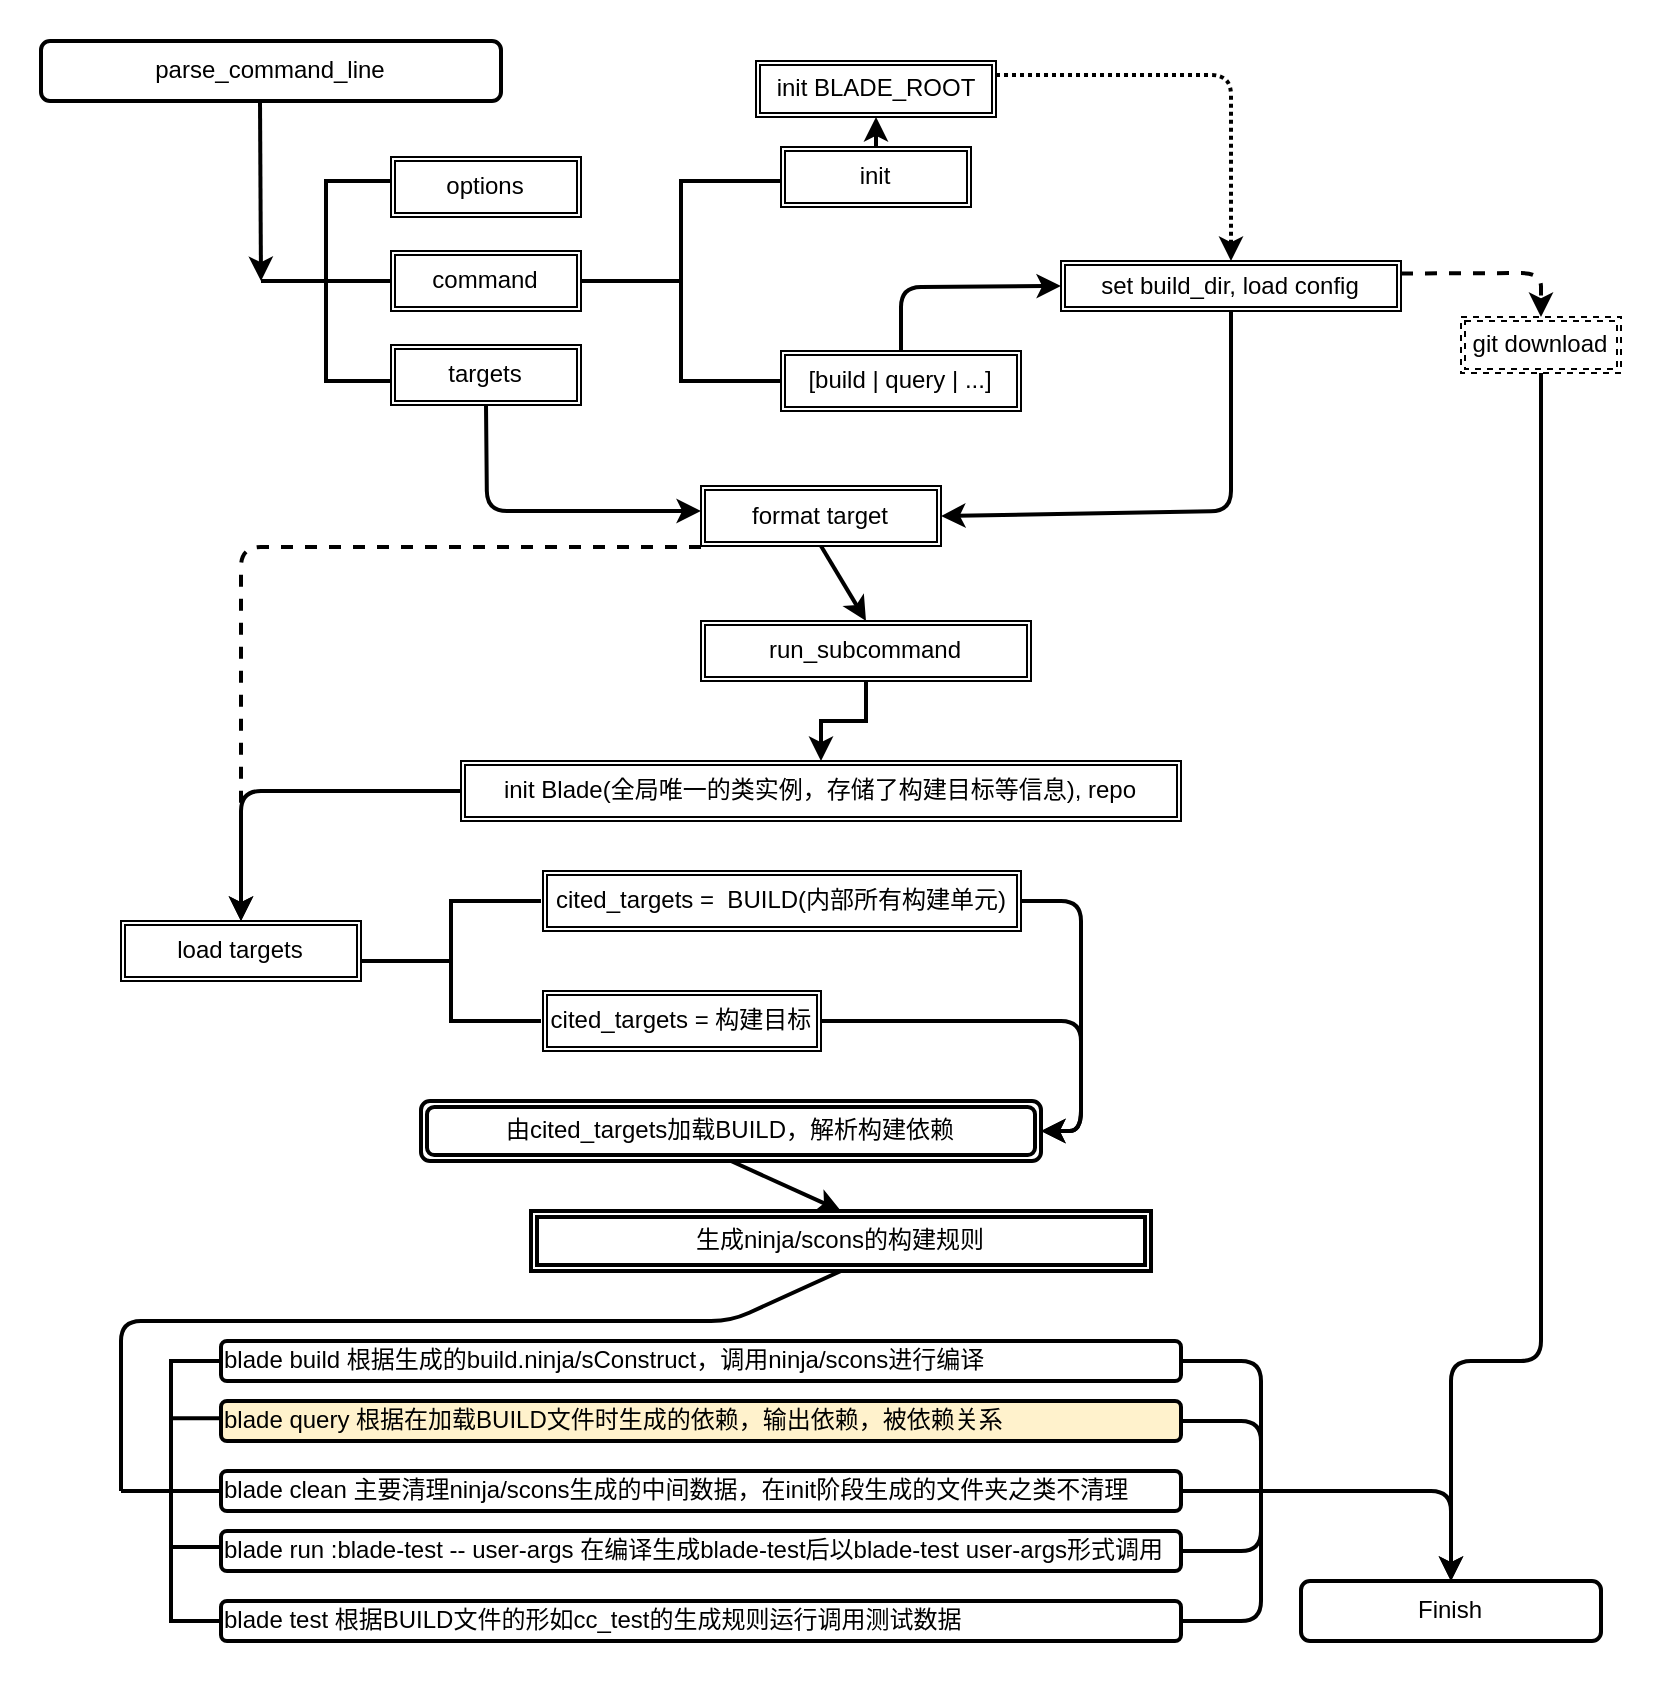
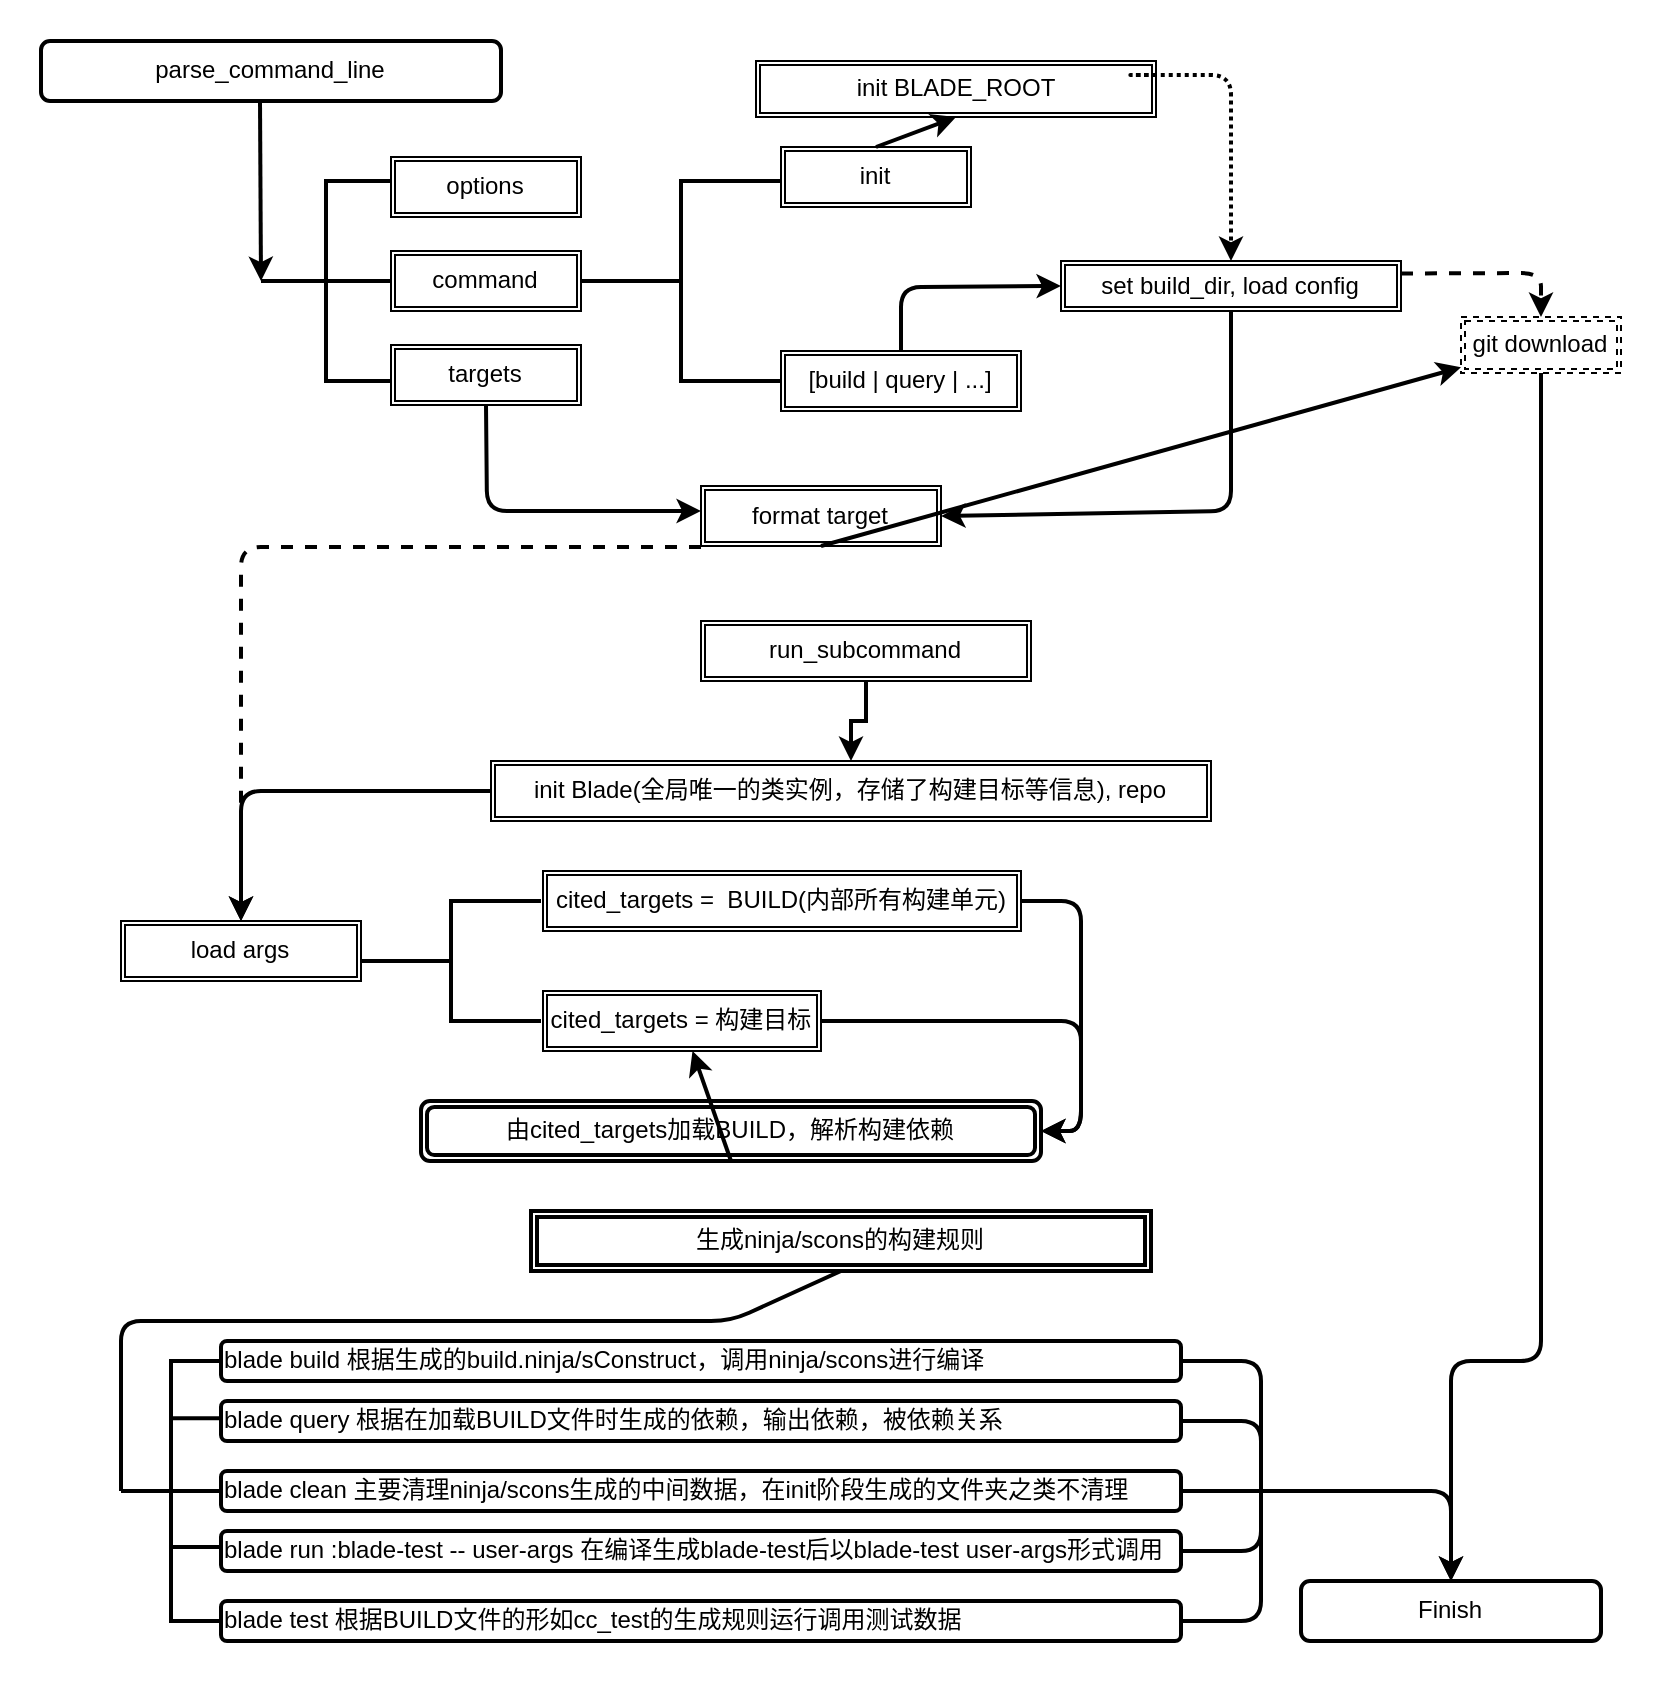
(876, 89) -> (956, 89)
(839, 576) -> (1133, 459)
(821, 791) -> (851, 791)
(241, 951) -> (241, 951)
(779, 1183) -> (714, 1114)
(701, 1421) -> (701, 1421)
